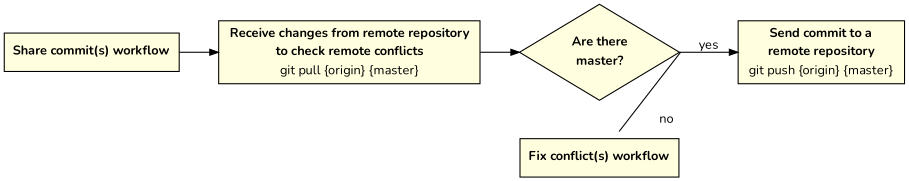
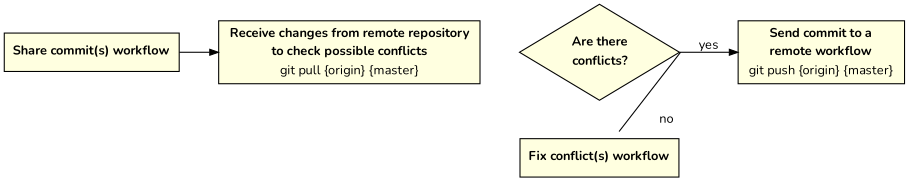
(350, 51) -> (350, 51)
(821, 51) -> (821, 51)
(495, 52) -> none
(600, 61) -> (600, 61)
